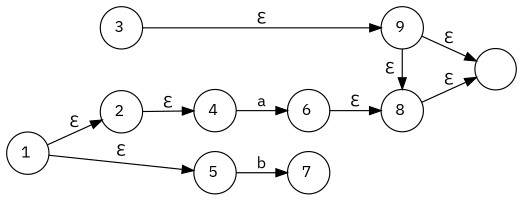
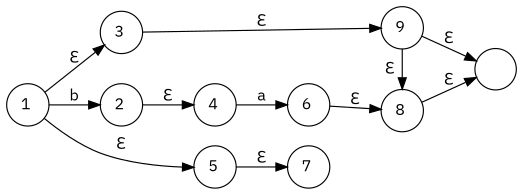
none -> (70, 72)
(75, 123) -> (75, 96)
(262, 164) -> (262, 158)
